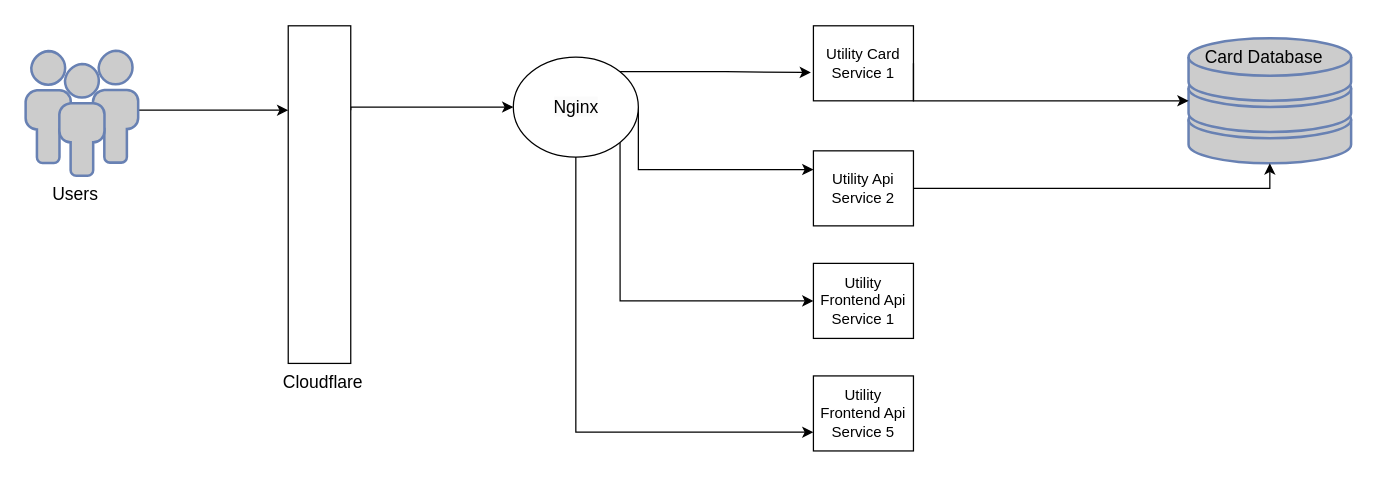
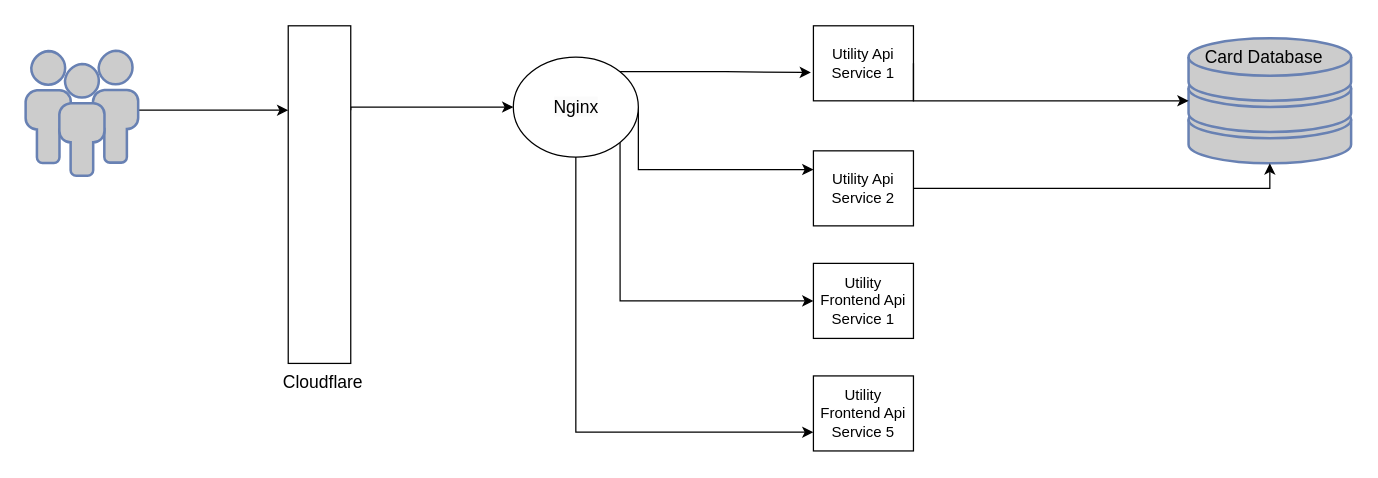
(863, 63) -> (863, 63)
(76, 194) -> none
